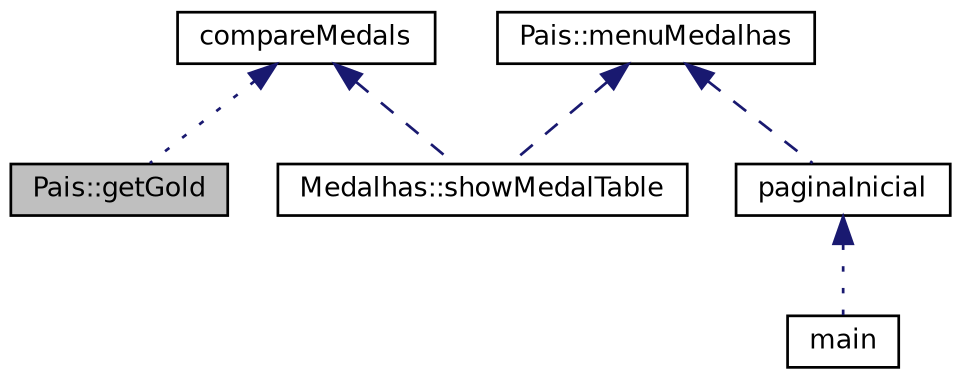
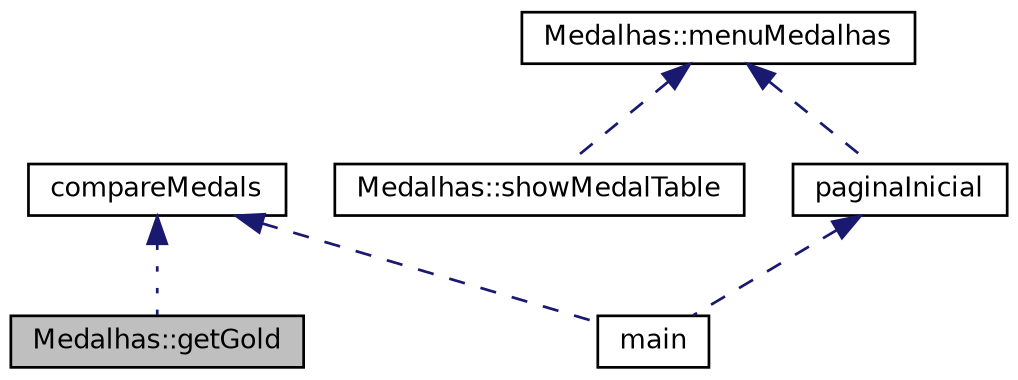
(656, 38) -> (718, 38)
(405, 122) -> (430, 273)
(119, 190) -> (157, 342)
(843, 280) -> (765, 273)
